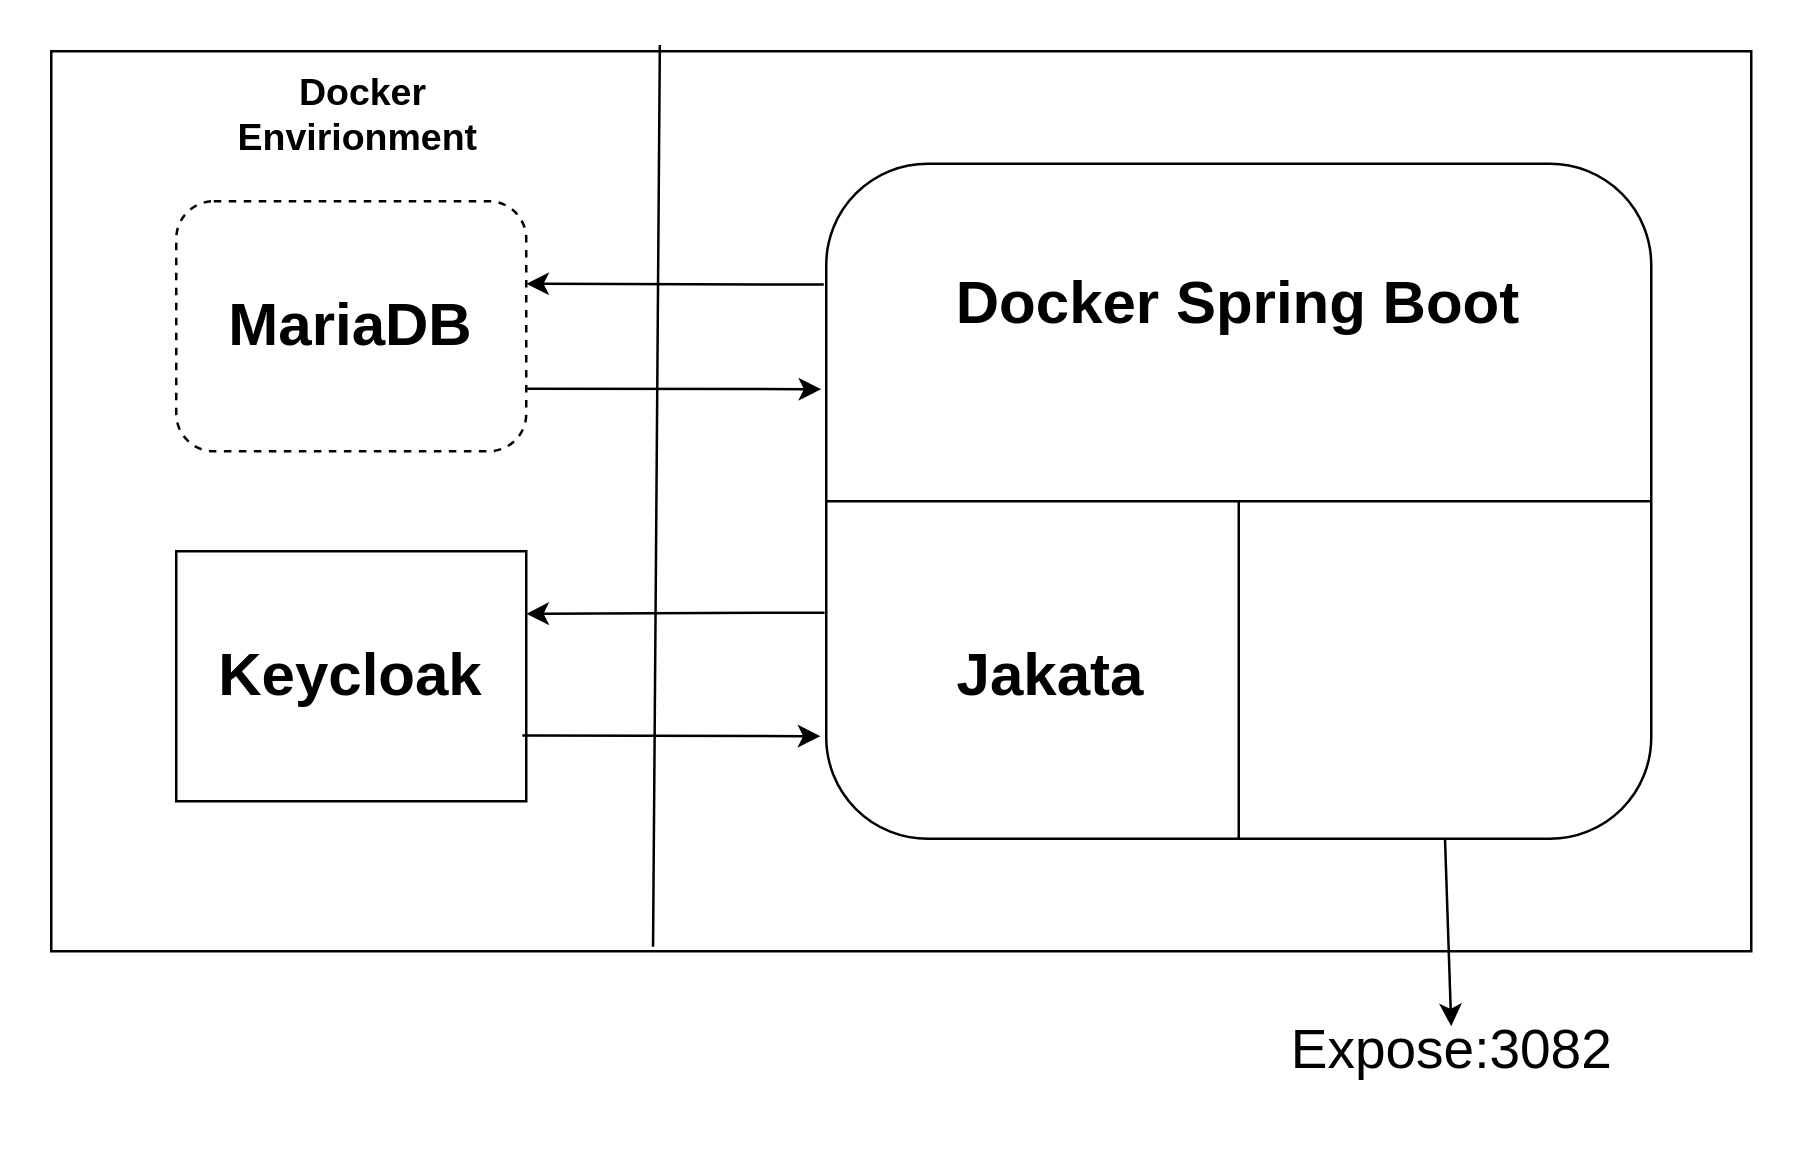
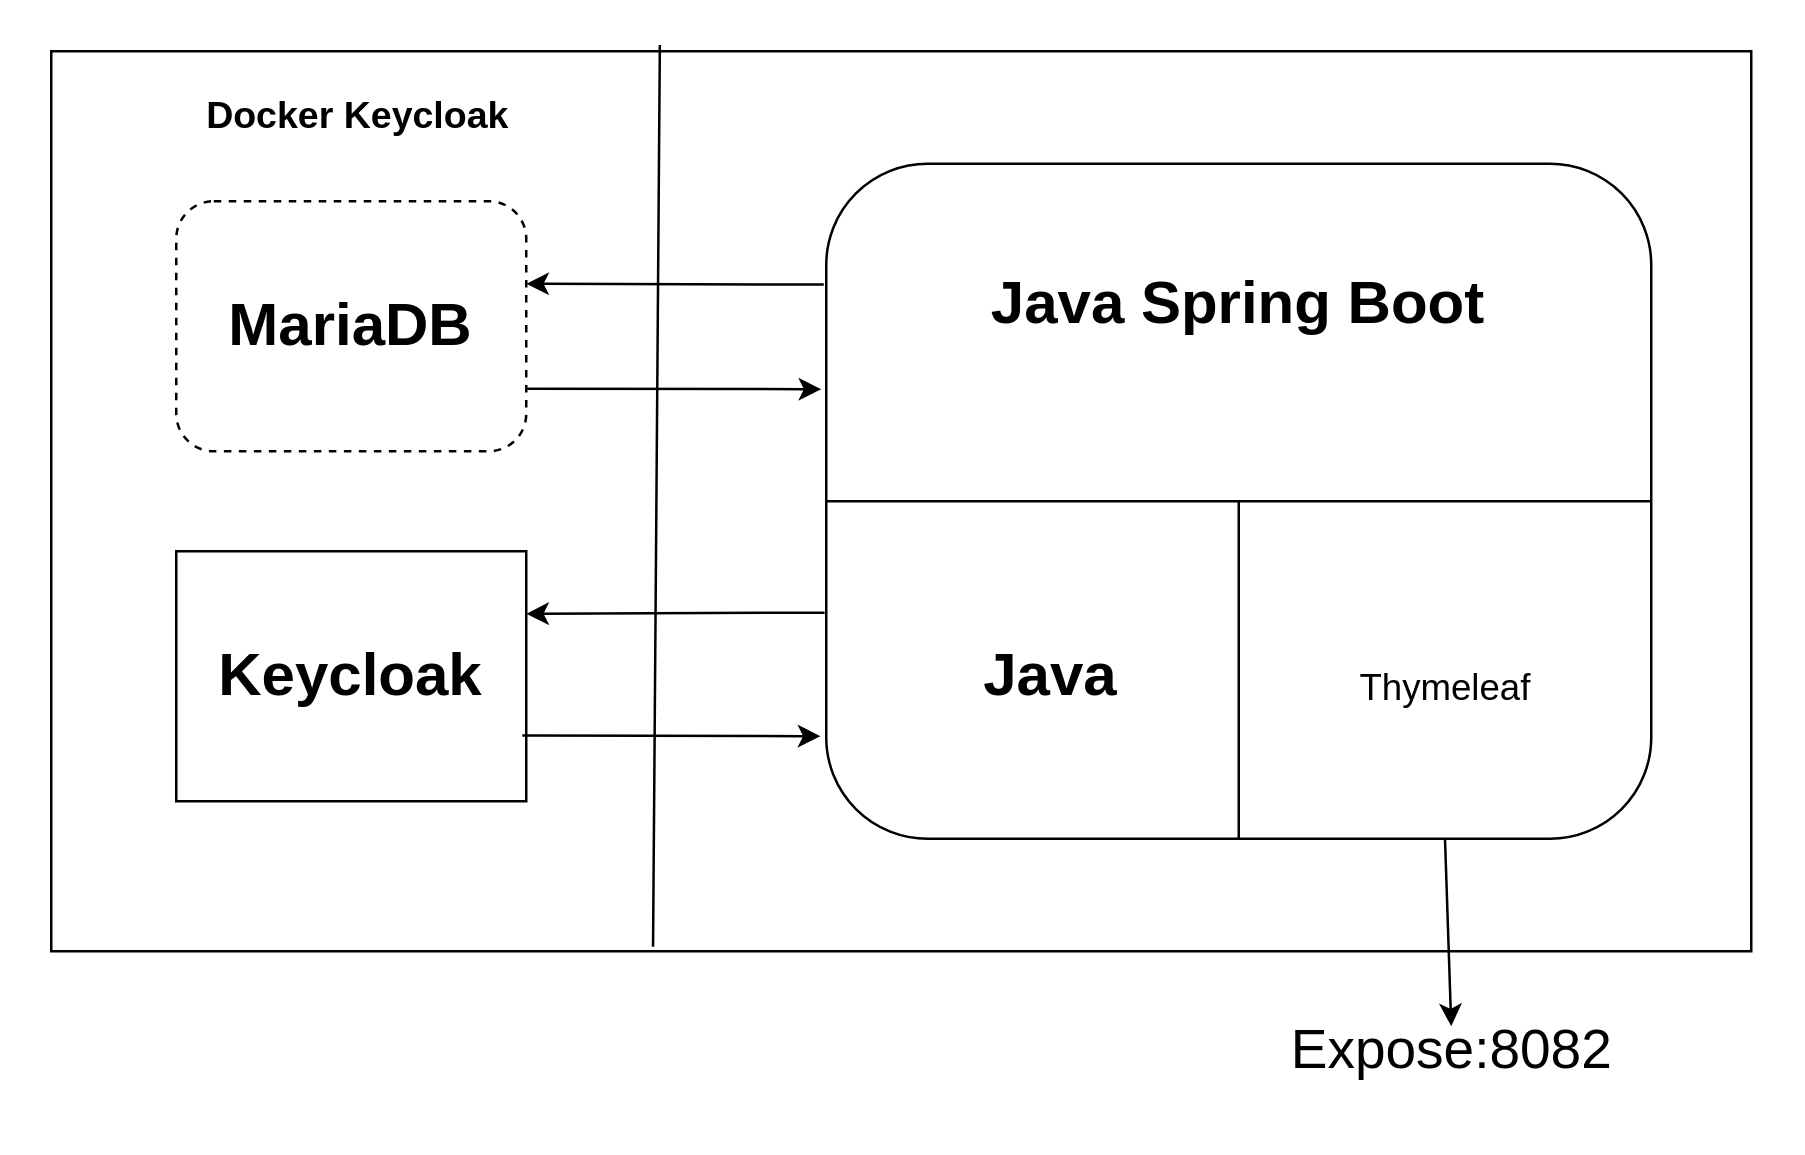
(364, 114) -> (364, 114)
(1239, 501) -> (1239, 501)
(1051, 676) -> (1051, 676)
none -> (1451, 689)
(1453, 1051) -> (1453, 1051)
